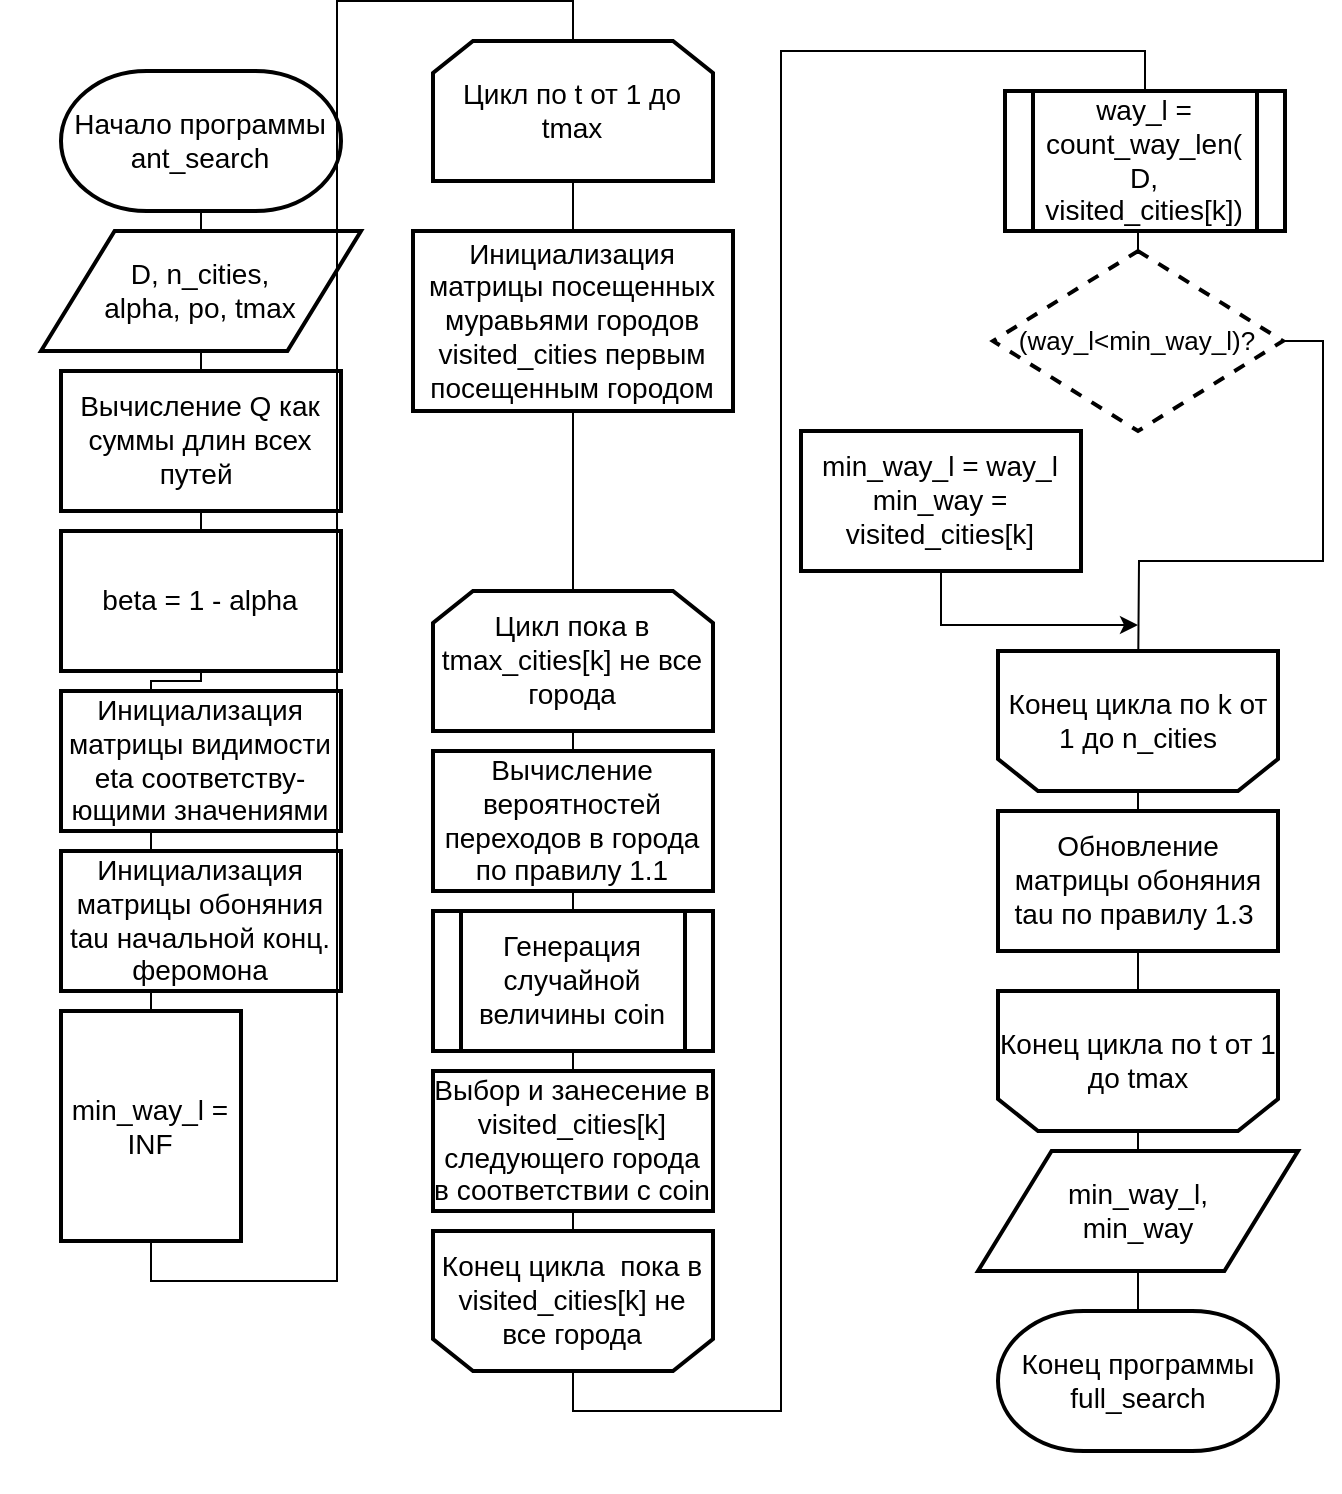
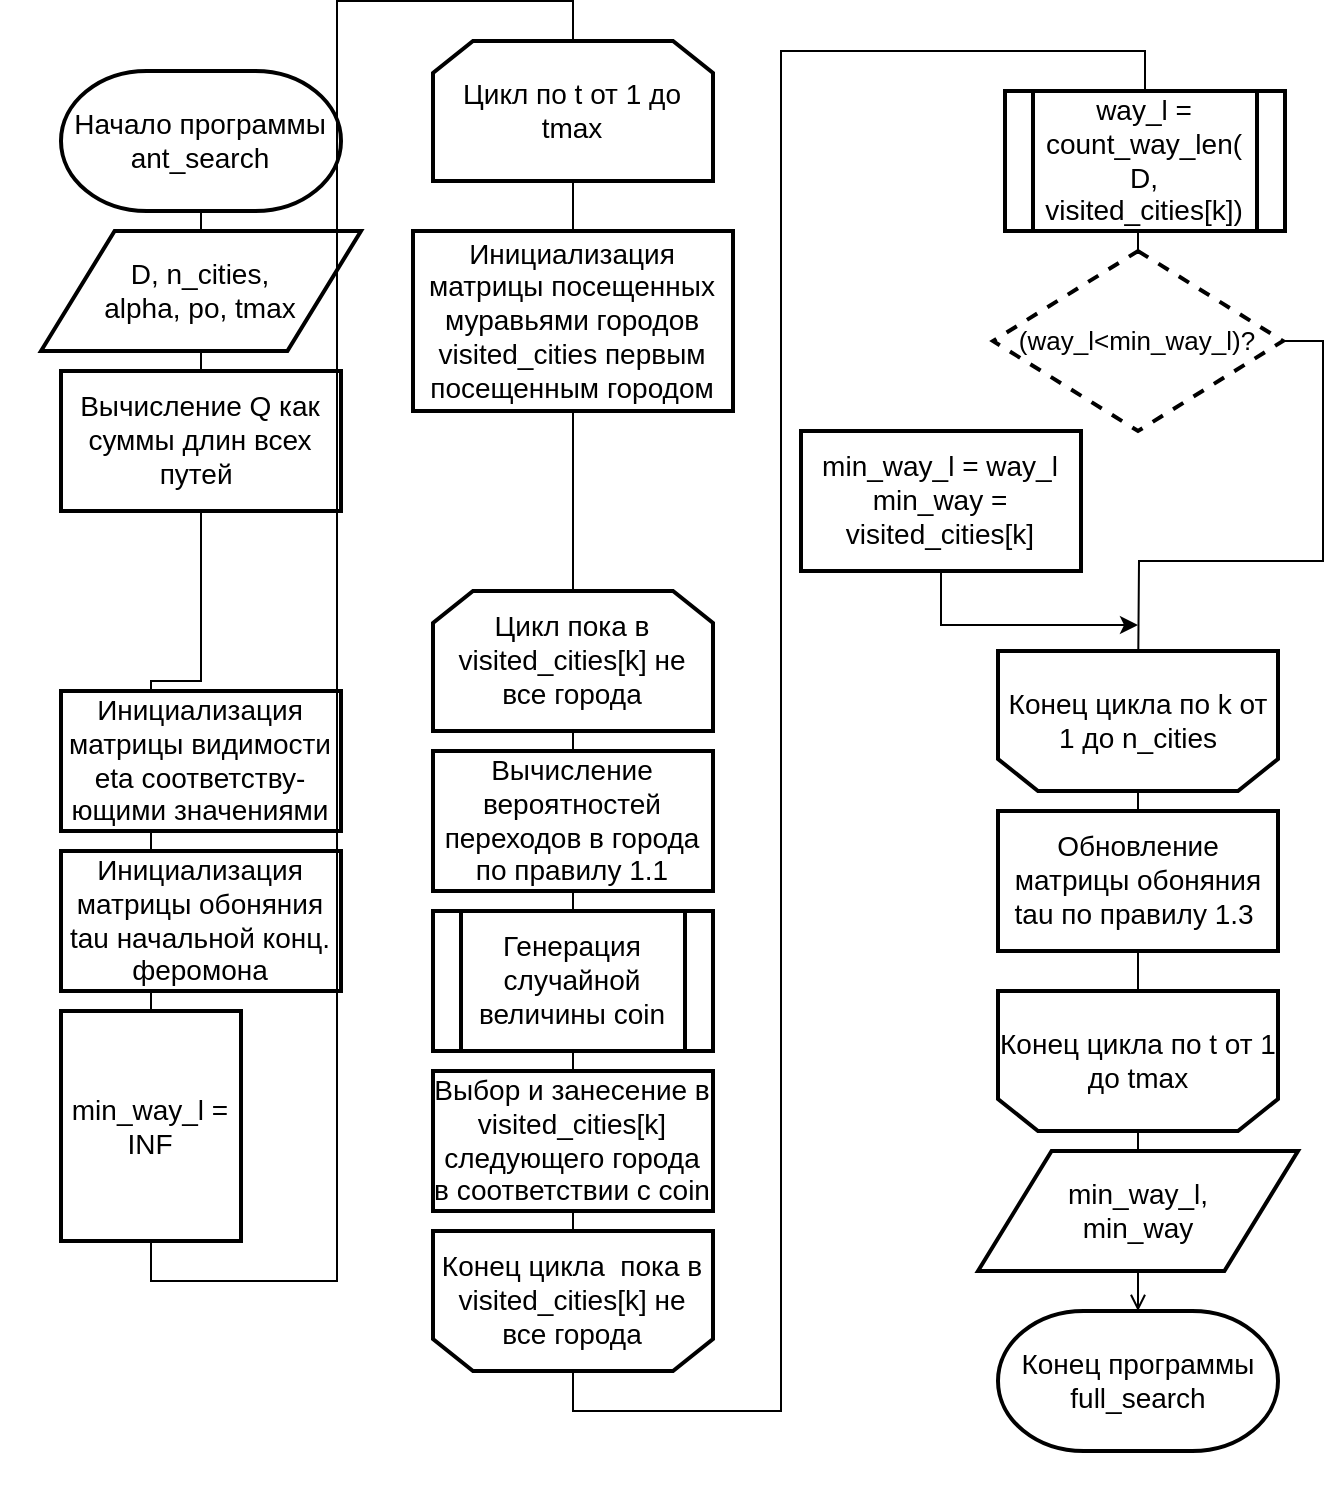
(201, 601) -> none
(573, 661) -> (573, 661)
(1138, 1304) -> (1138, 1303)
